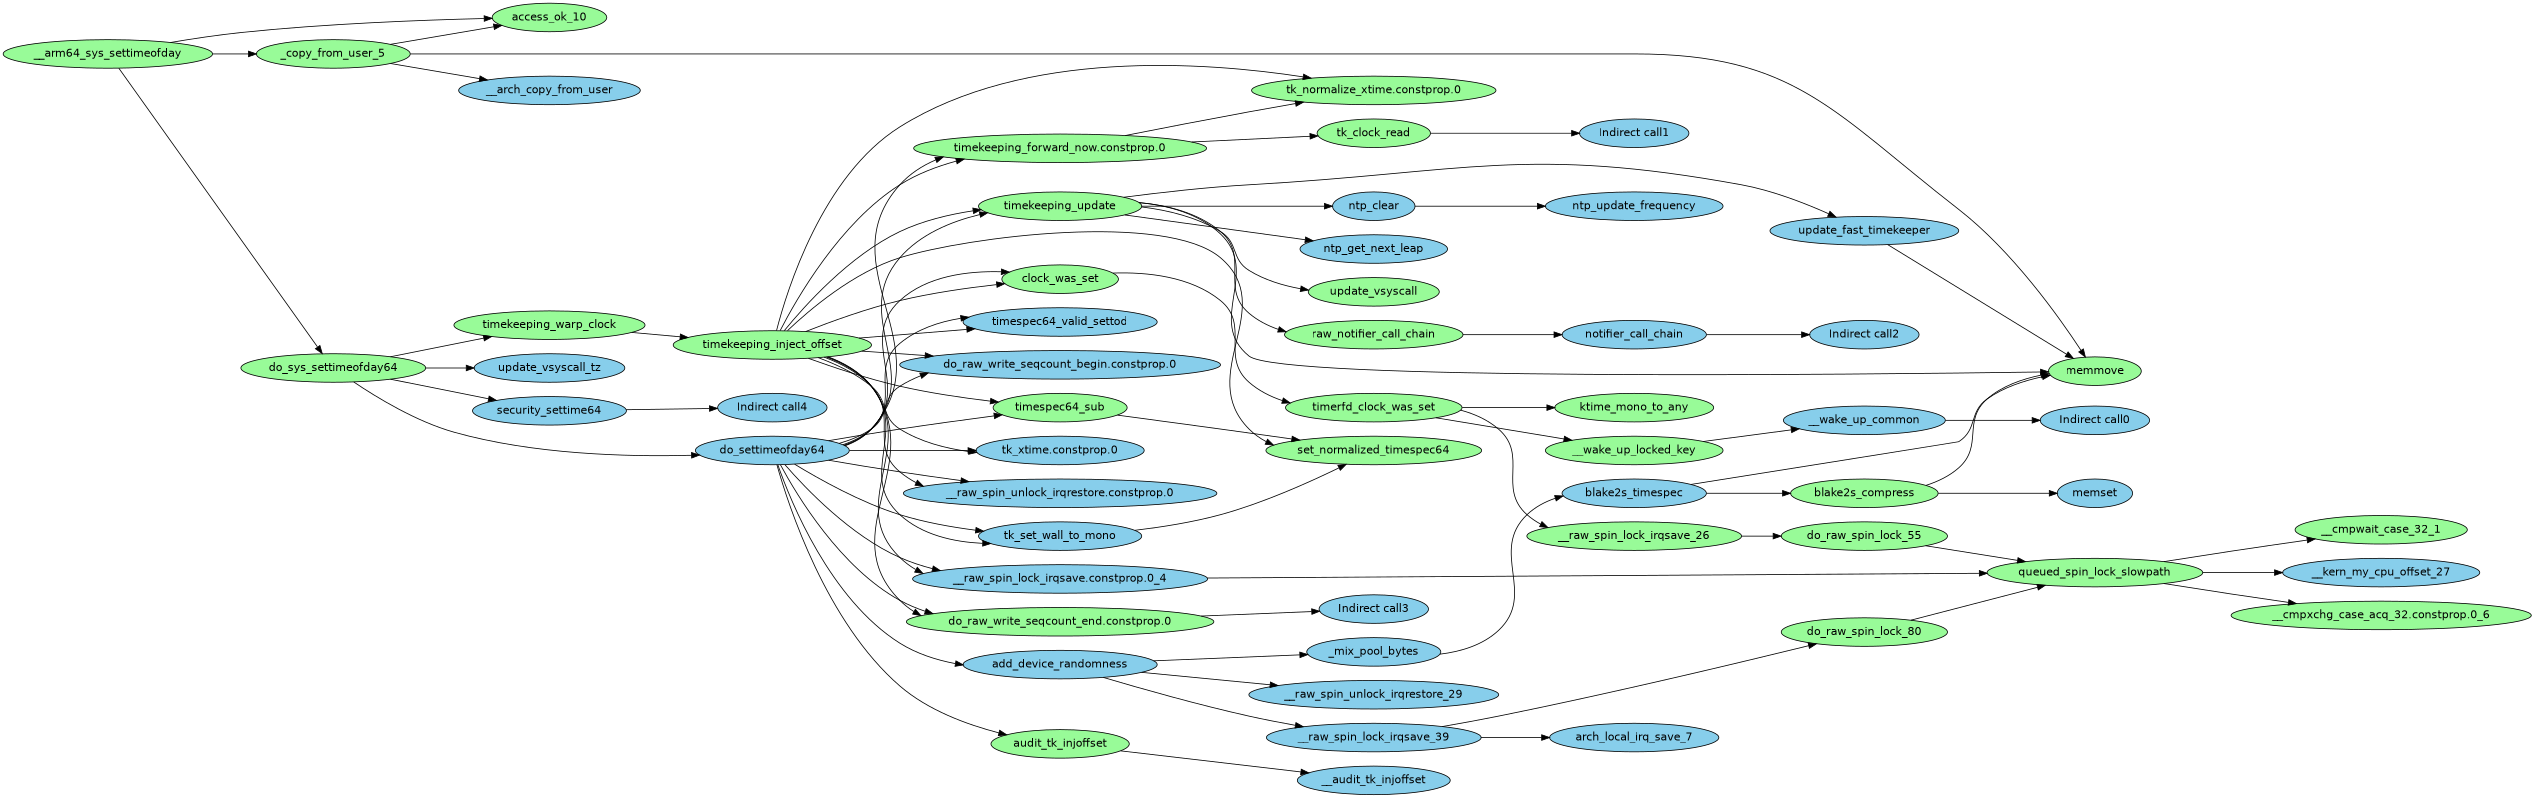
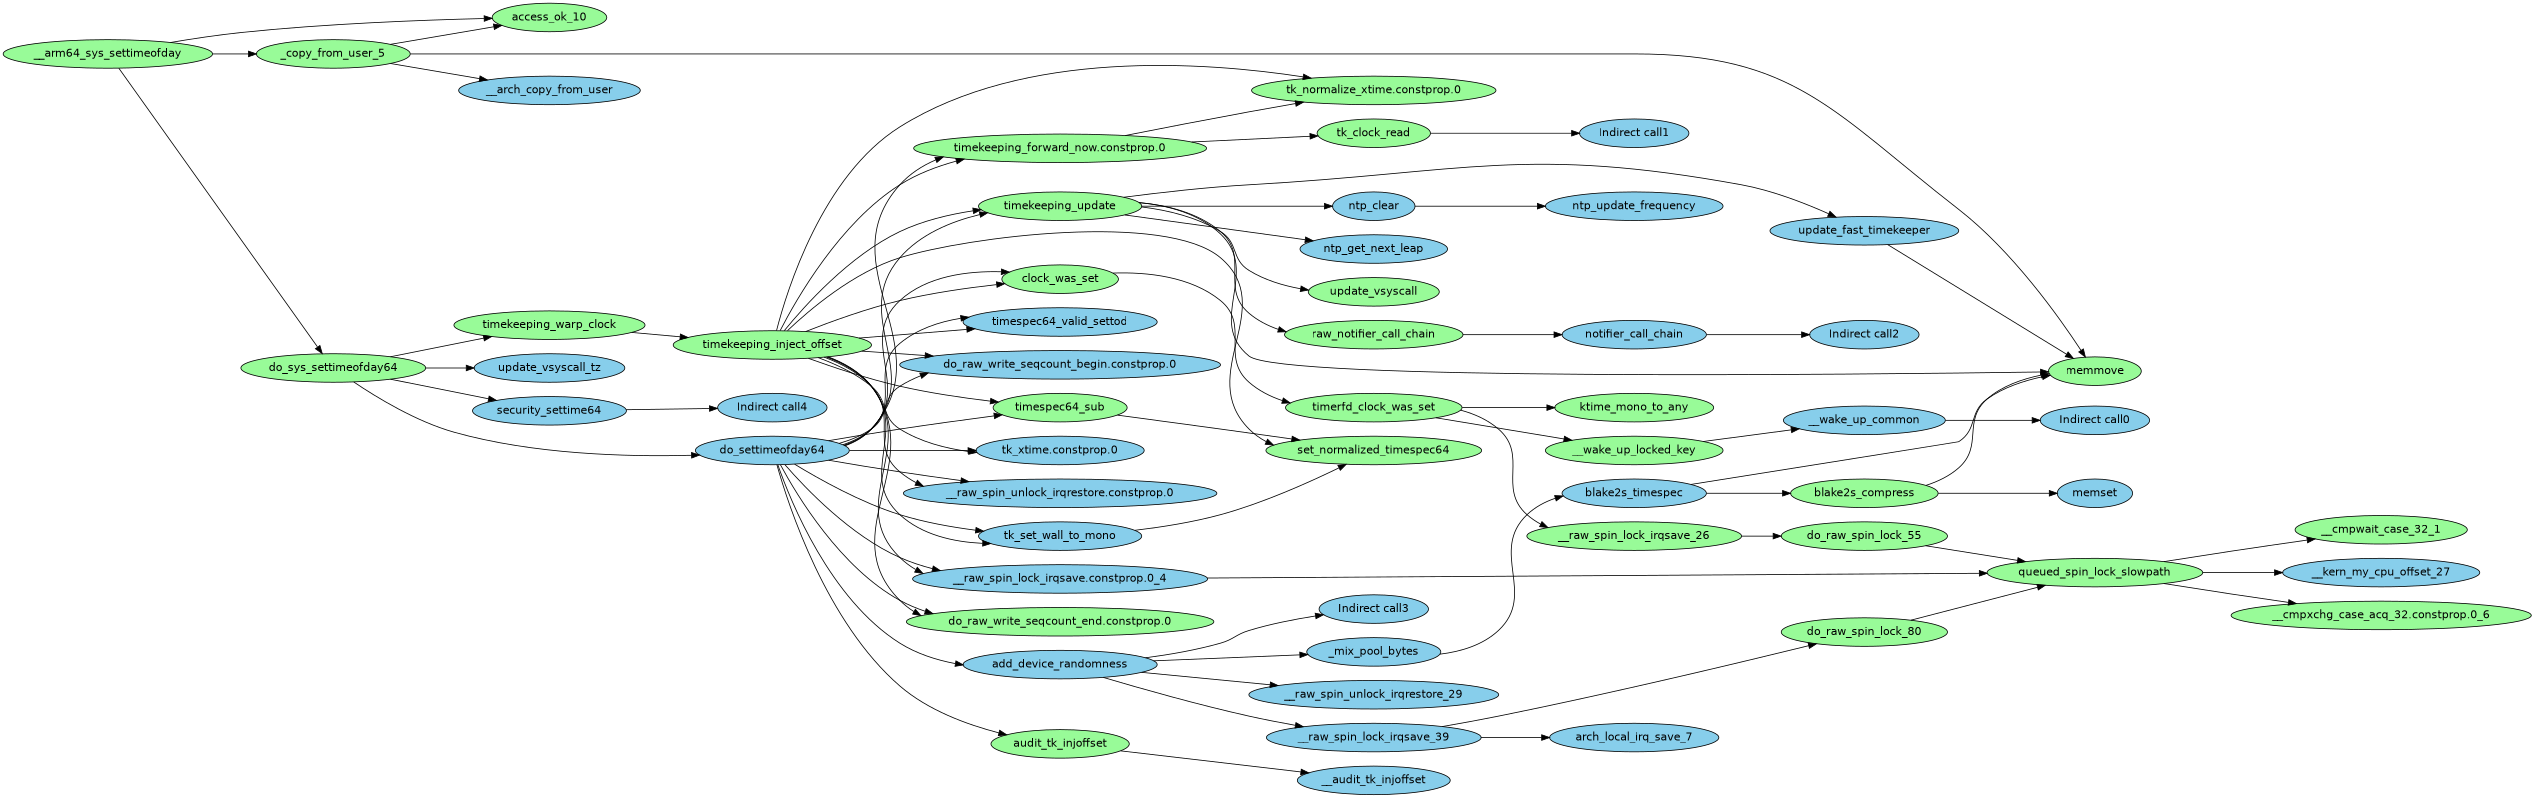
(1256, 614) -> (1231, 639)
